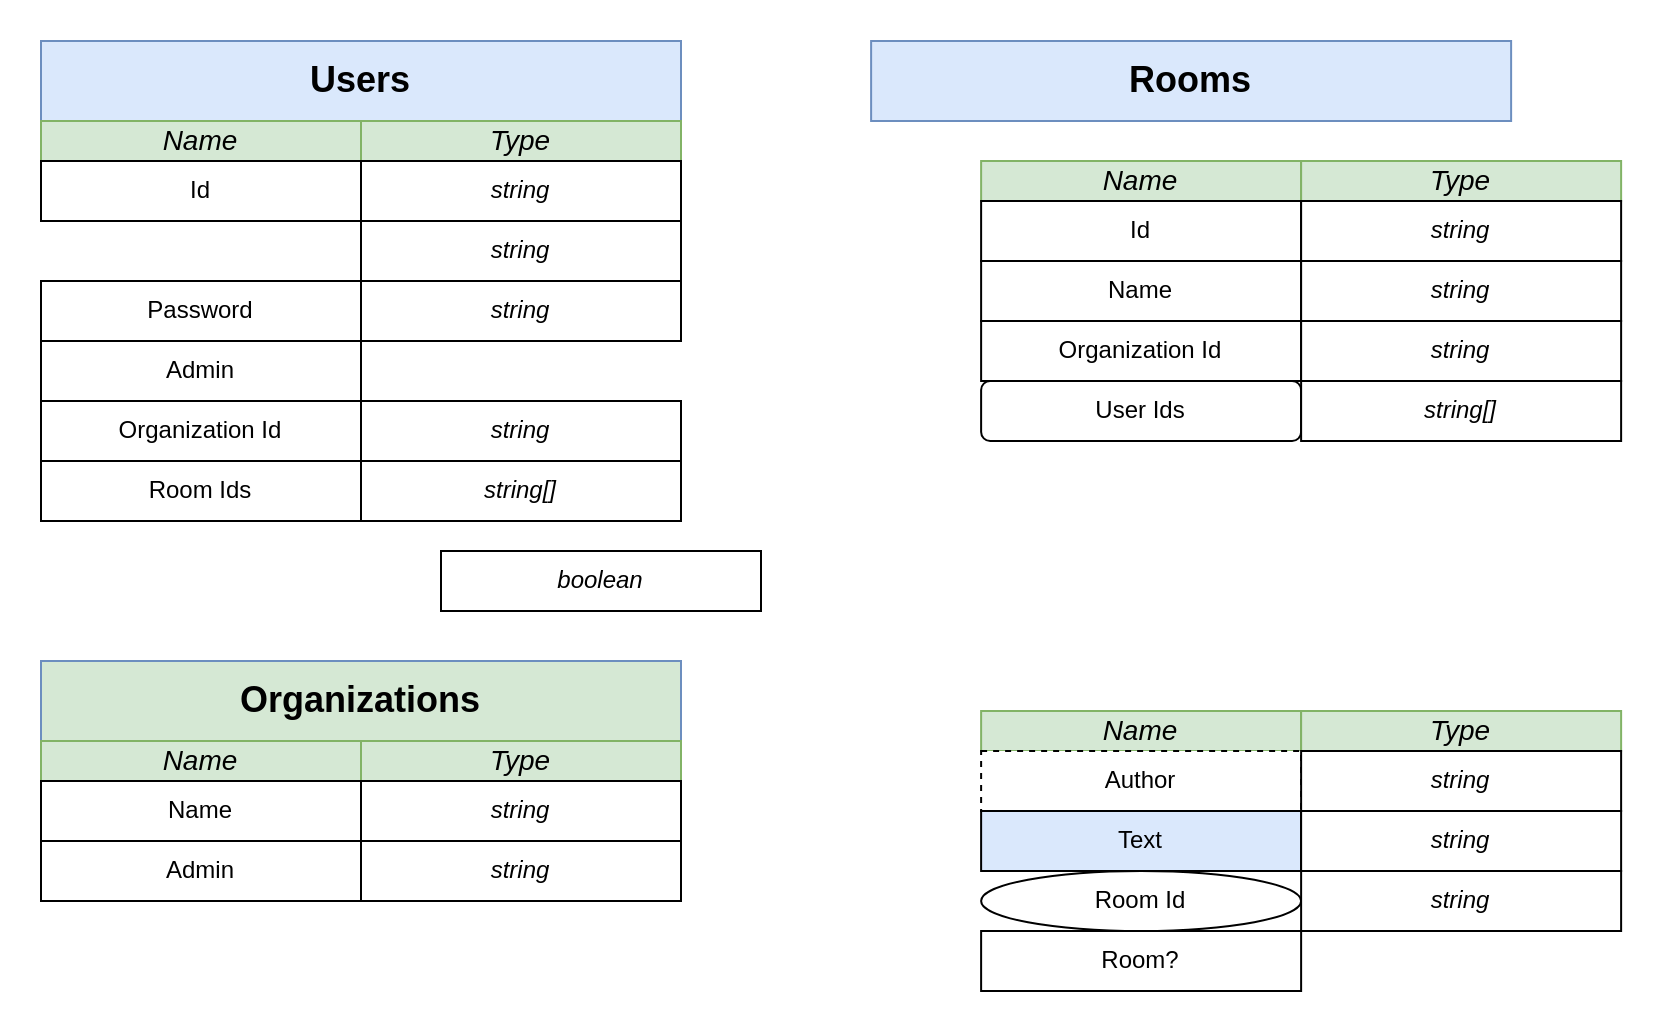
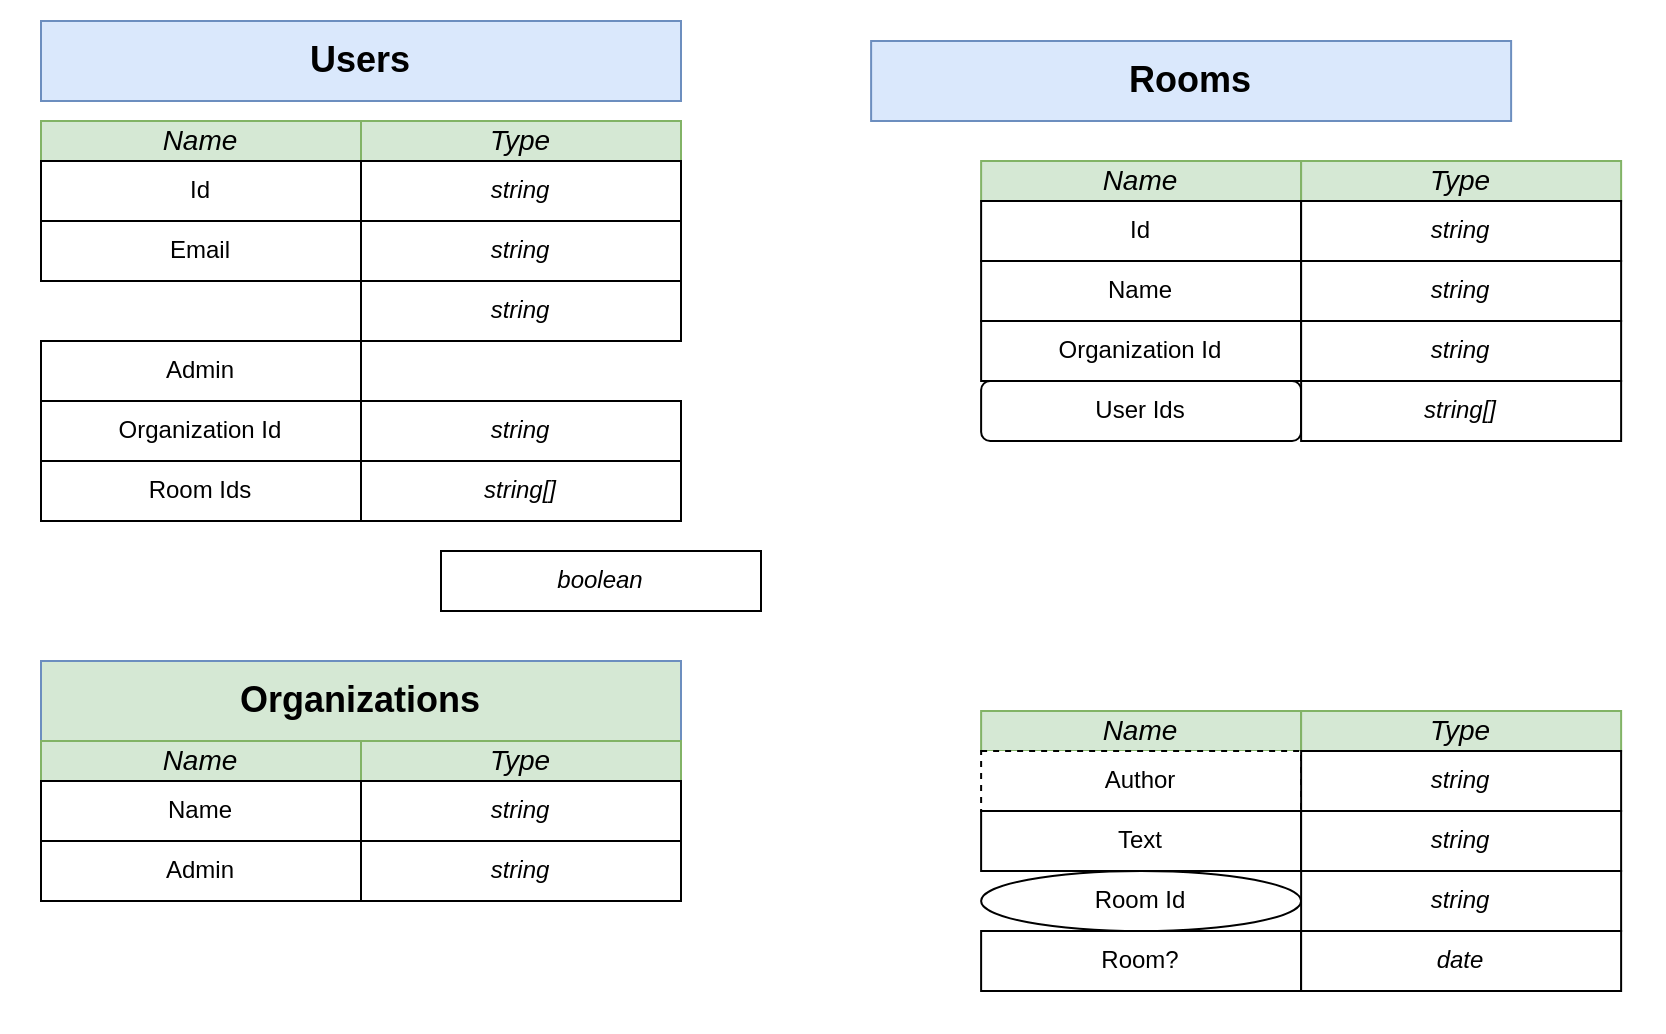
(361, 81) -> (361, 61)
none -> (201, 251)
(201, 311) -> none
(1141, 841) -> (1141, 841)
none -> (1461, 961)
